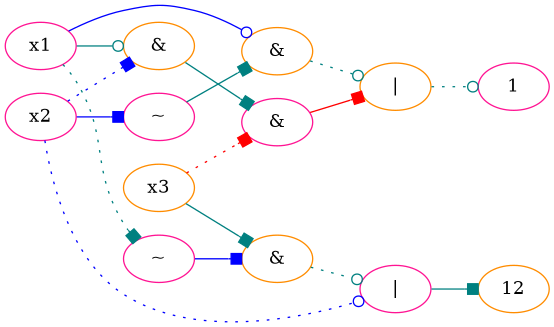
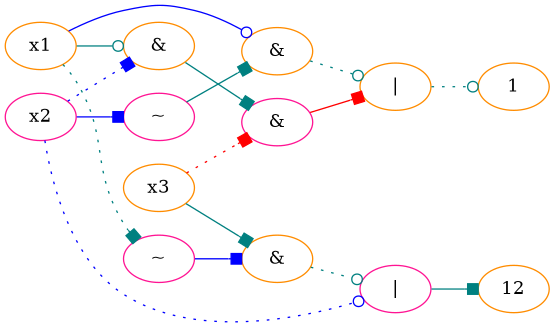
(41, 46) -> (41, 46)
(514, 87) -> (514, 87)
